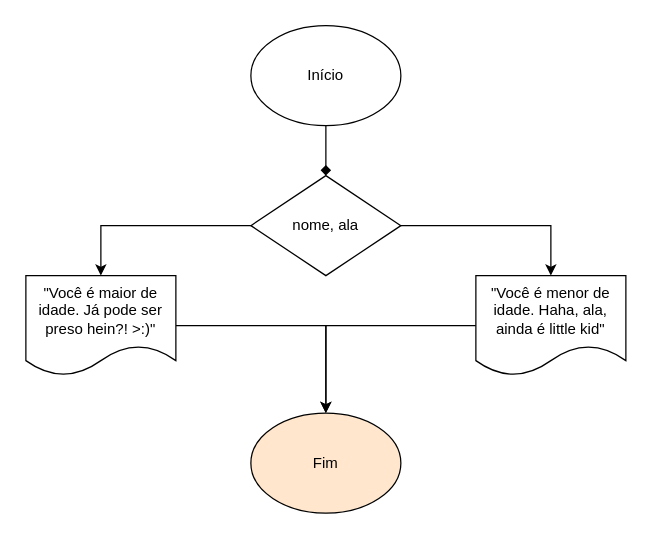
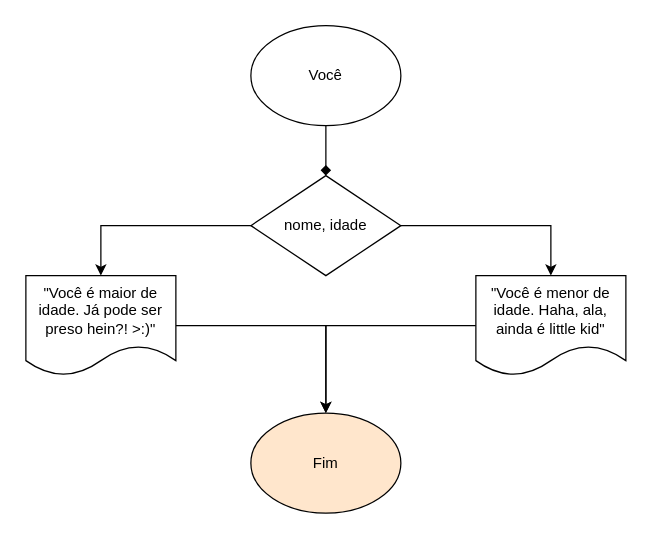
(326, 76) -> (326, 76)
(326, 226) -> (326, 226)
